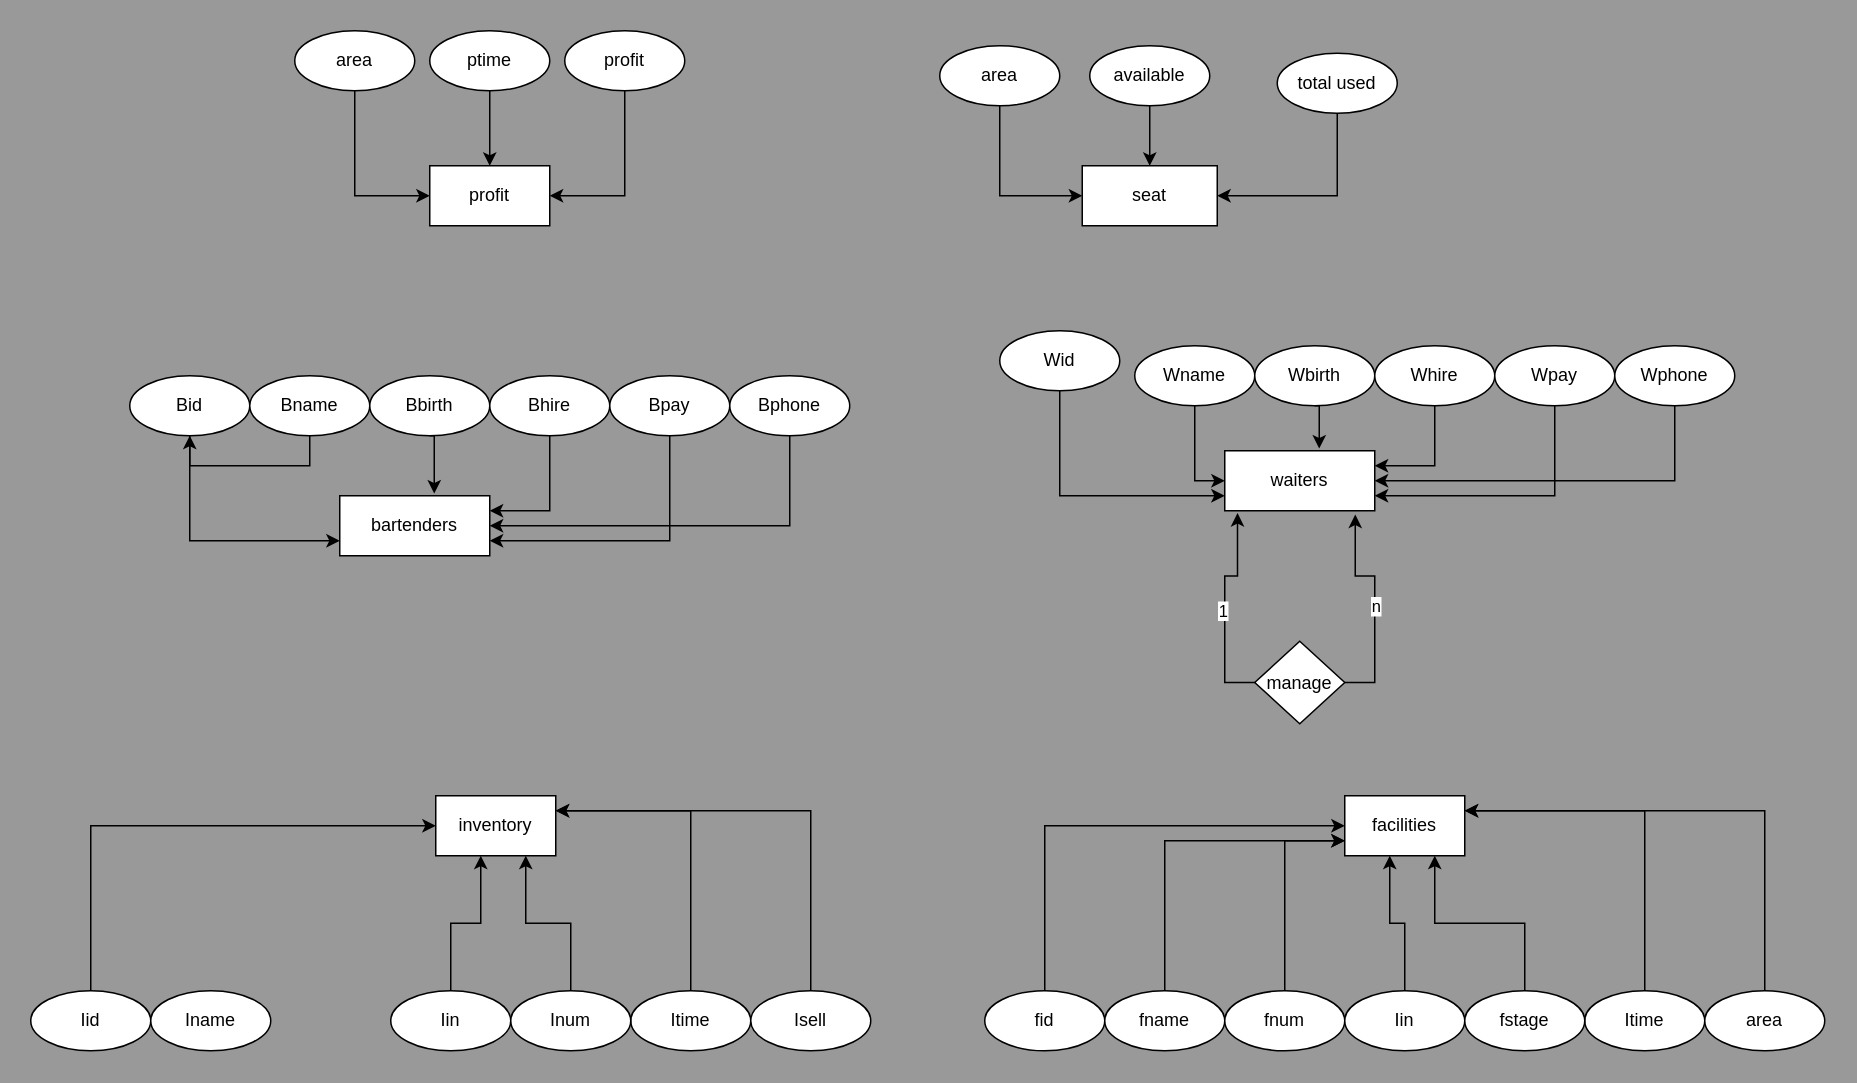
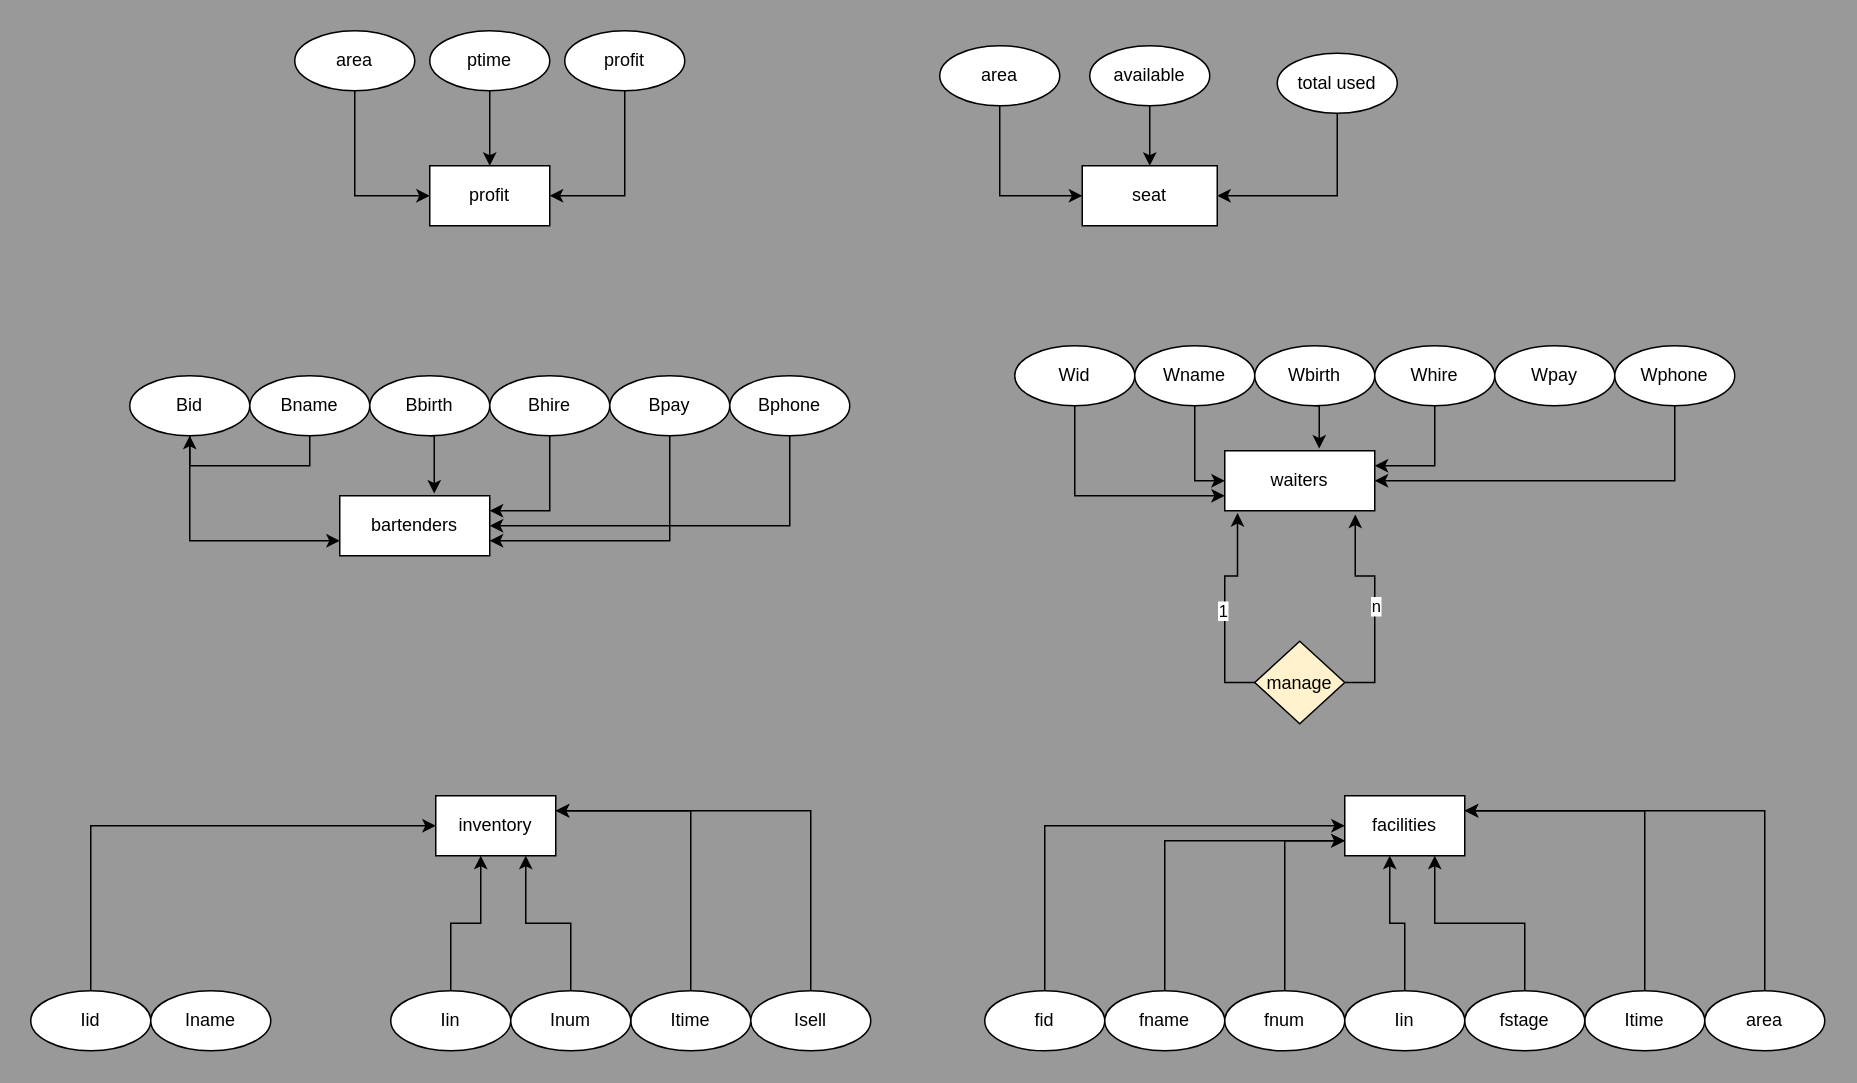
(1060, 361) -> (1075, 376)
(1515, 496) -> none
(1300, 683) -> (1300, 683)
